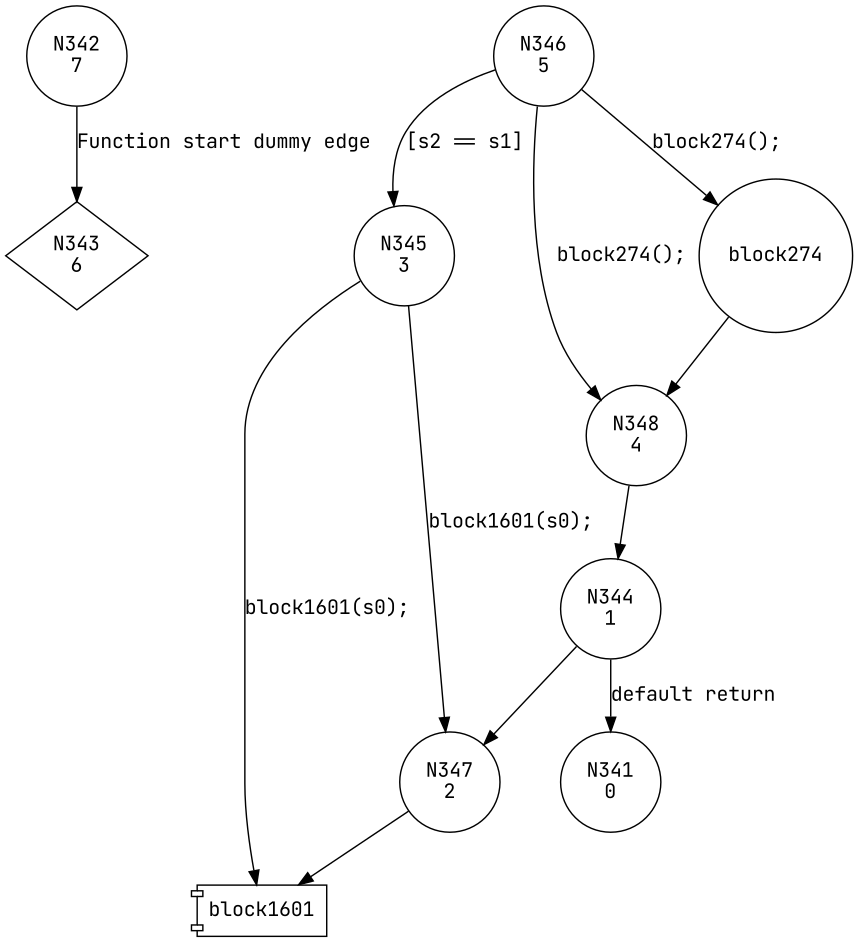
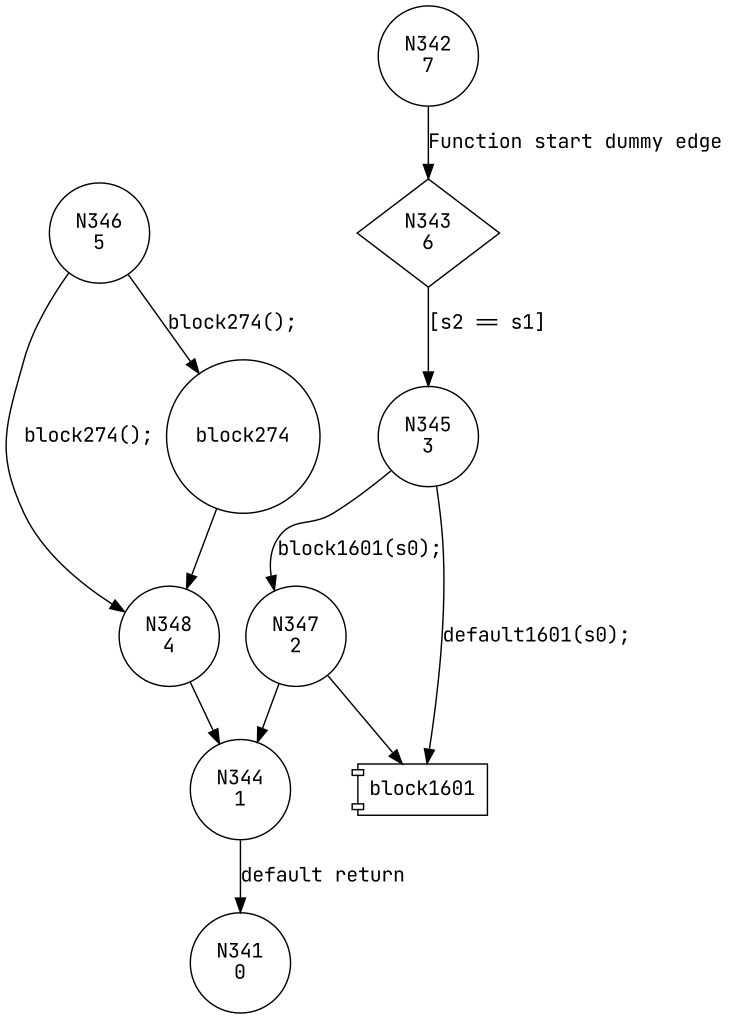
(421, 113) -> (428, 329)
(327, 609) -> (537, 636)
(535, 690) -> (271, 706)
